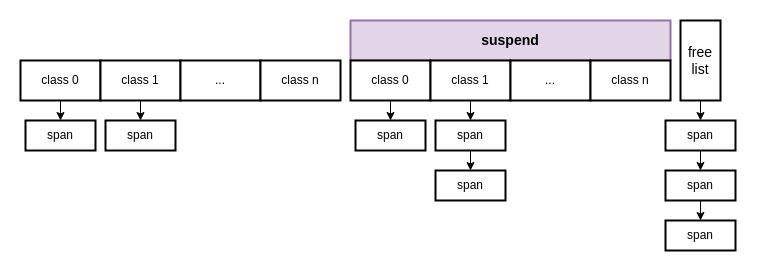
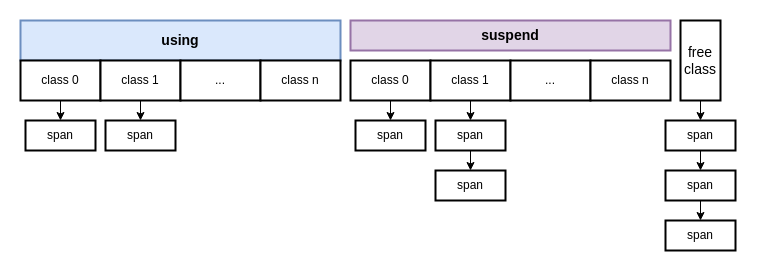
none -> (181, 41)
(511, 41) -> (511, 36)
(701, 61) -> (701, 61)
